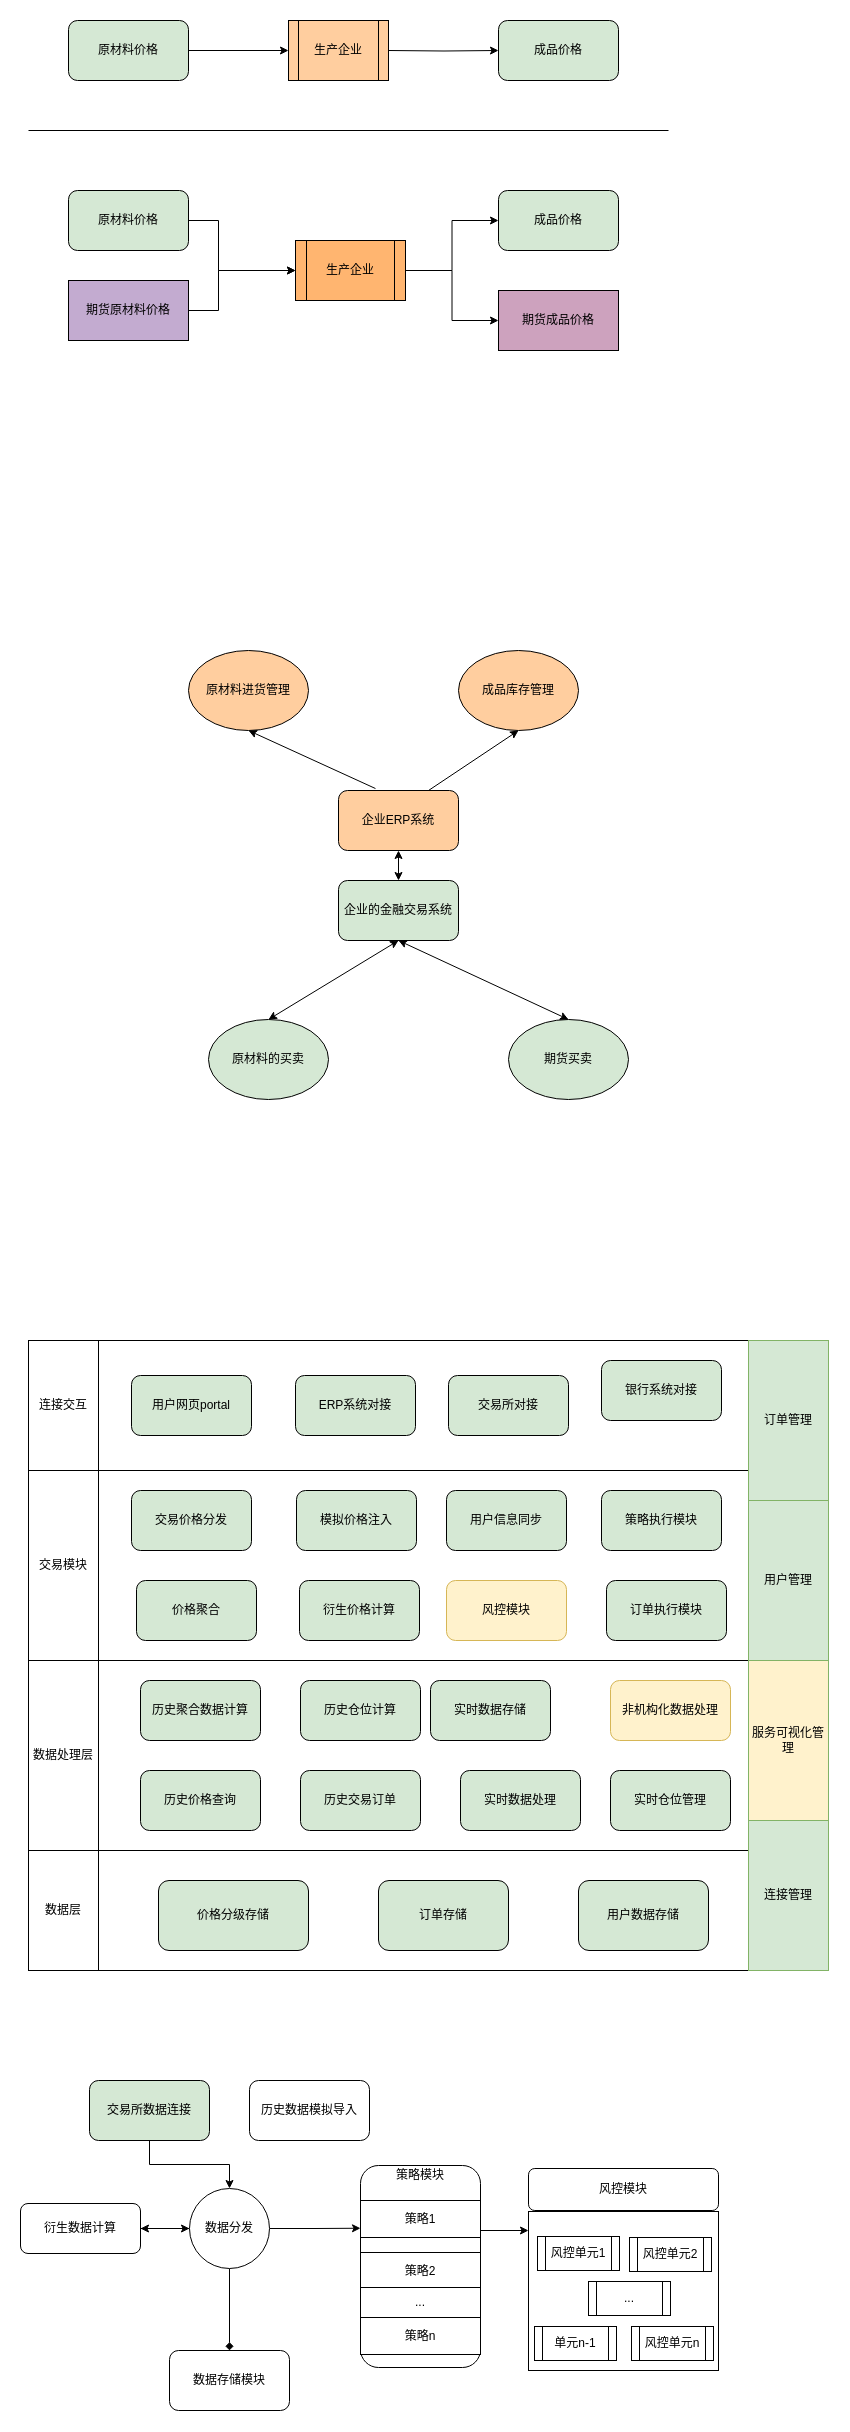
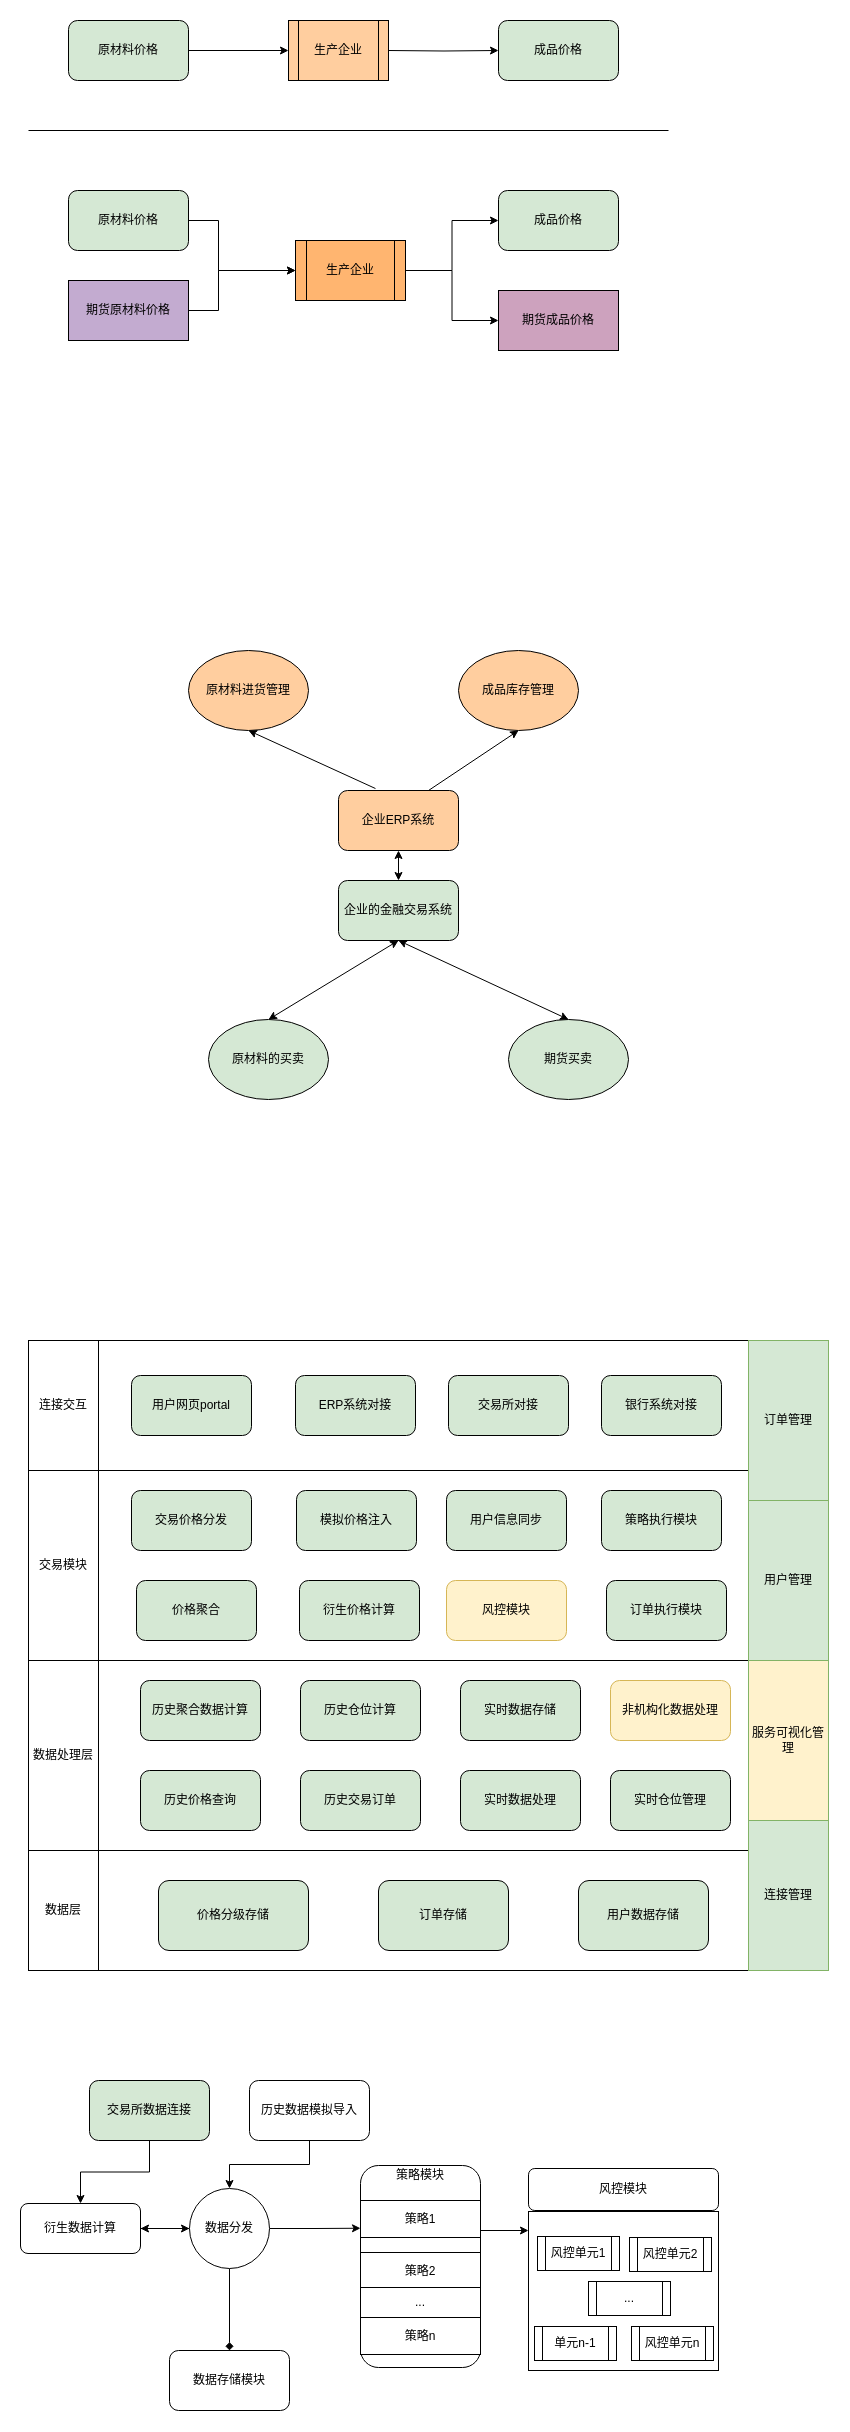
(662, 1391) -> (662, 1406)
(491, 1711) -> (521, 1711)
(187, 2165) -> (108, 2172)
none -> (283, 2165)
